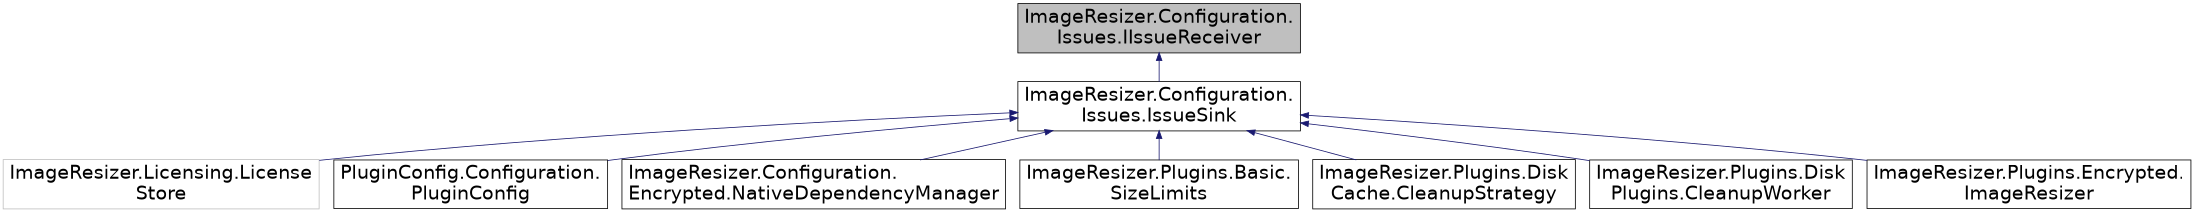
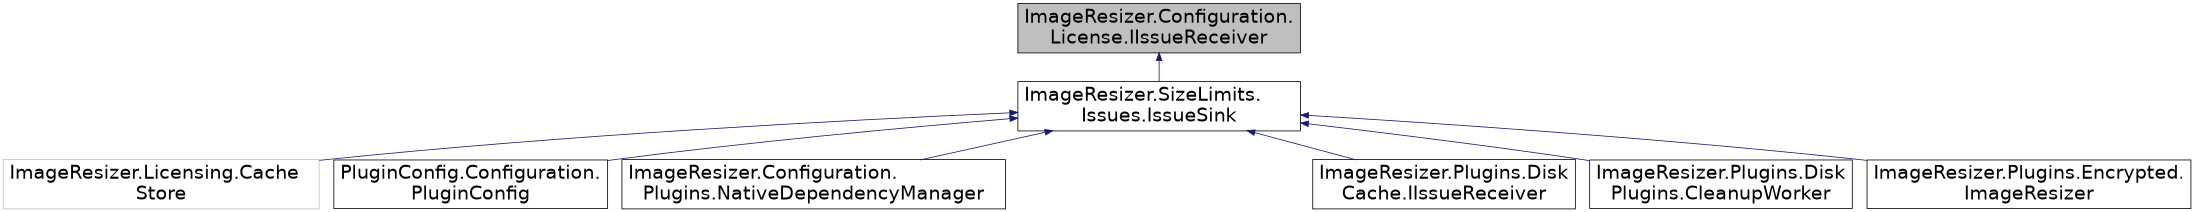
(1159, 28) -> (1159, 28)
(1159, 106) -> (1159, 106)
(161, 184) -> (161, 184)
(814, 184) -> (814, 184)
(1159, 184) -> none
(1444, 184) -> (1444, 184)
